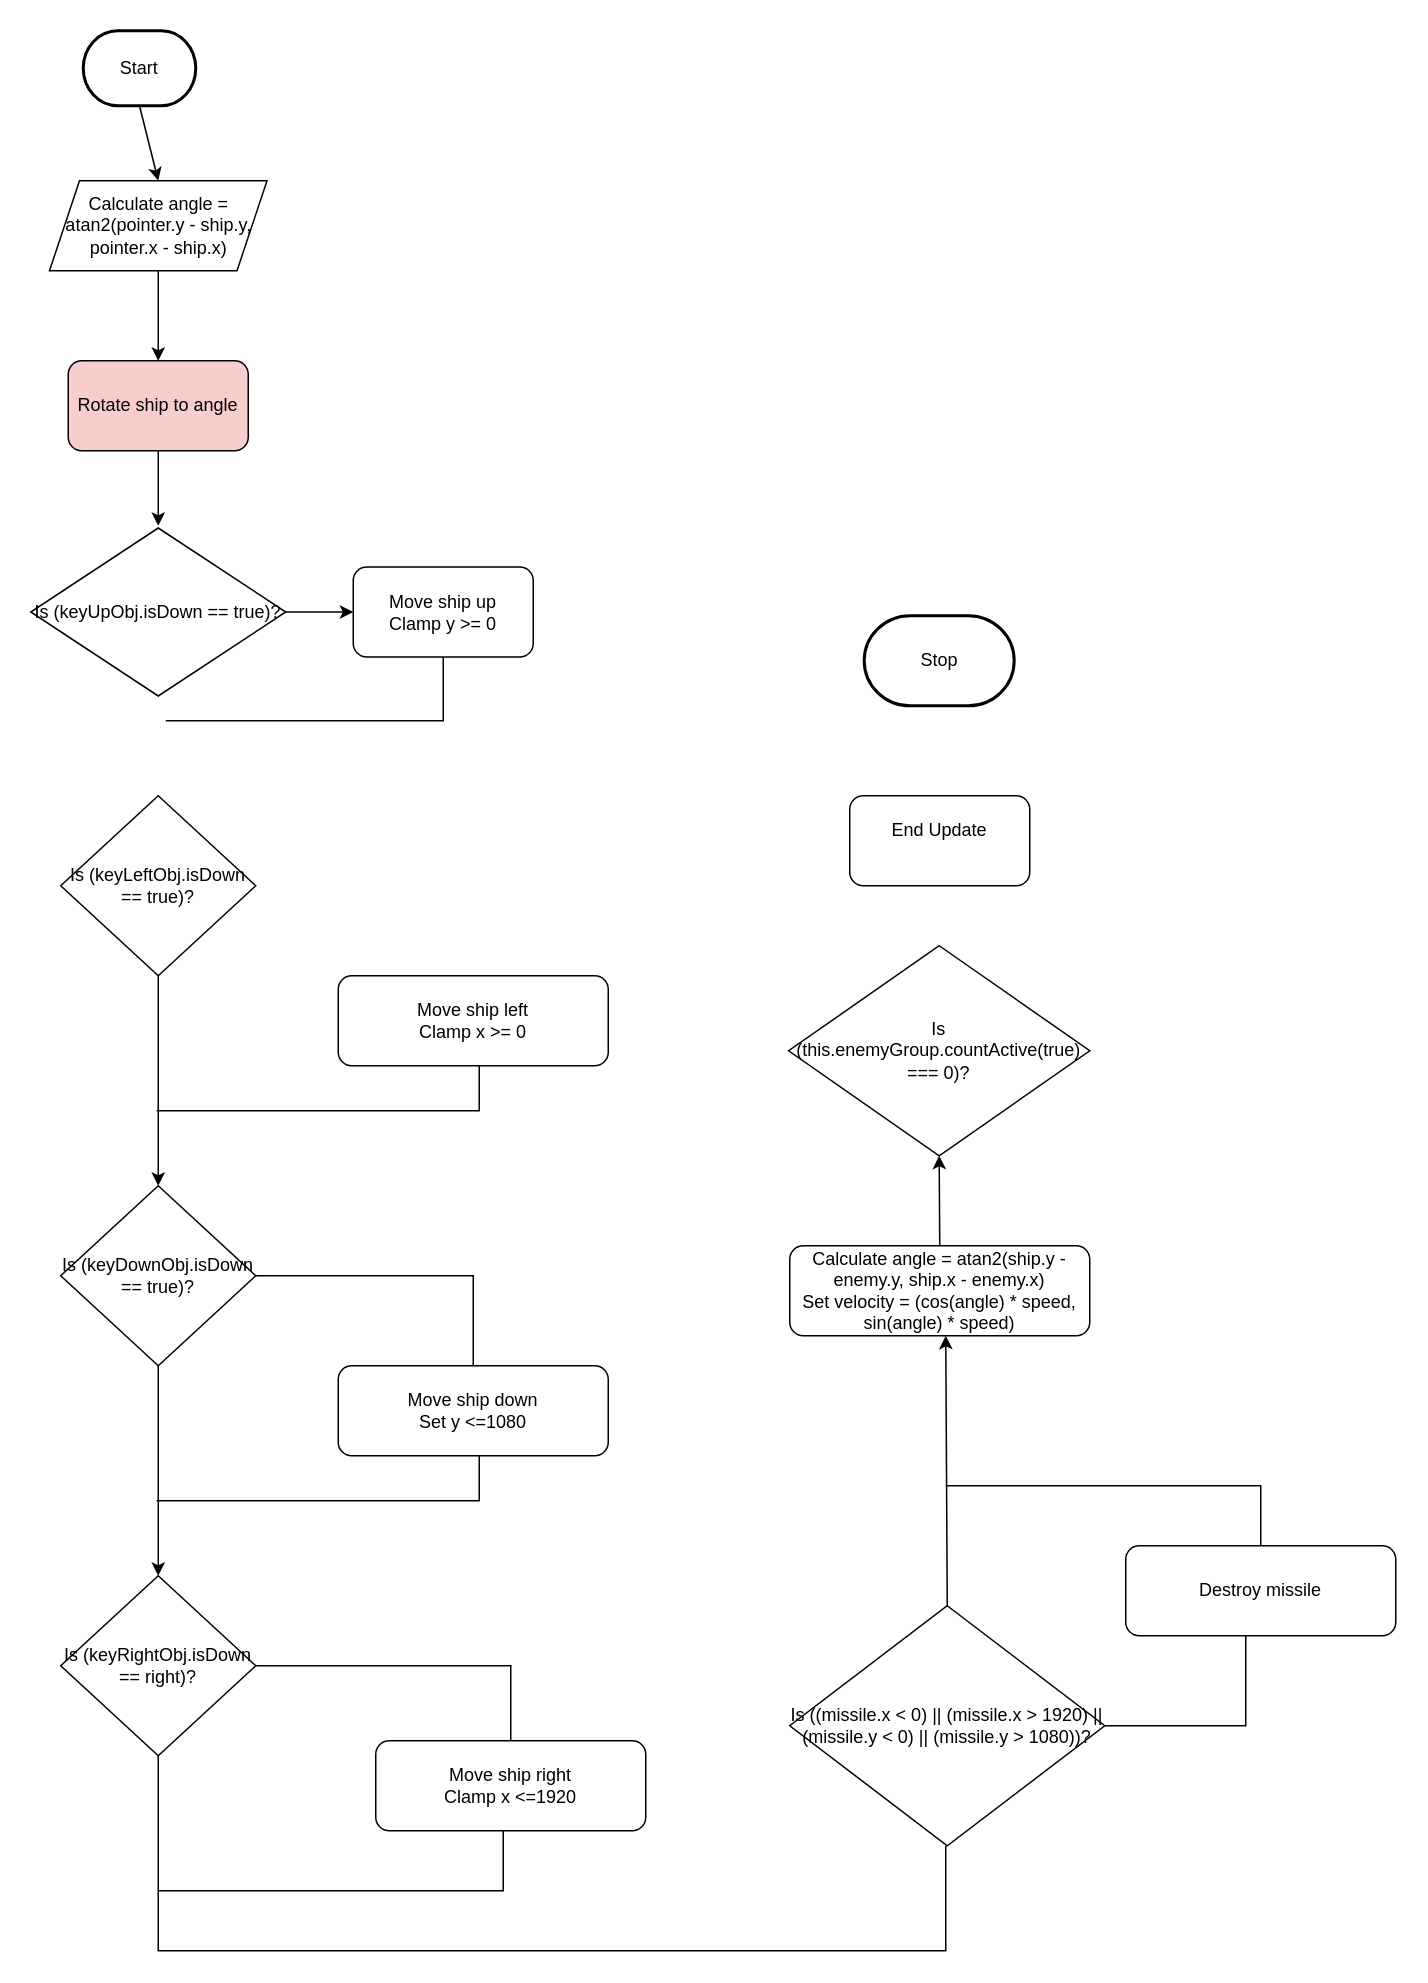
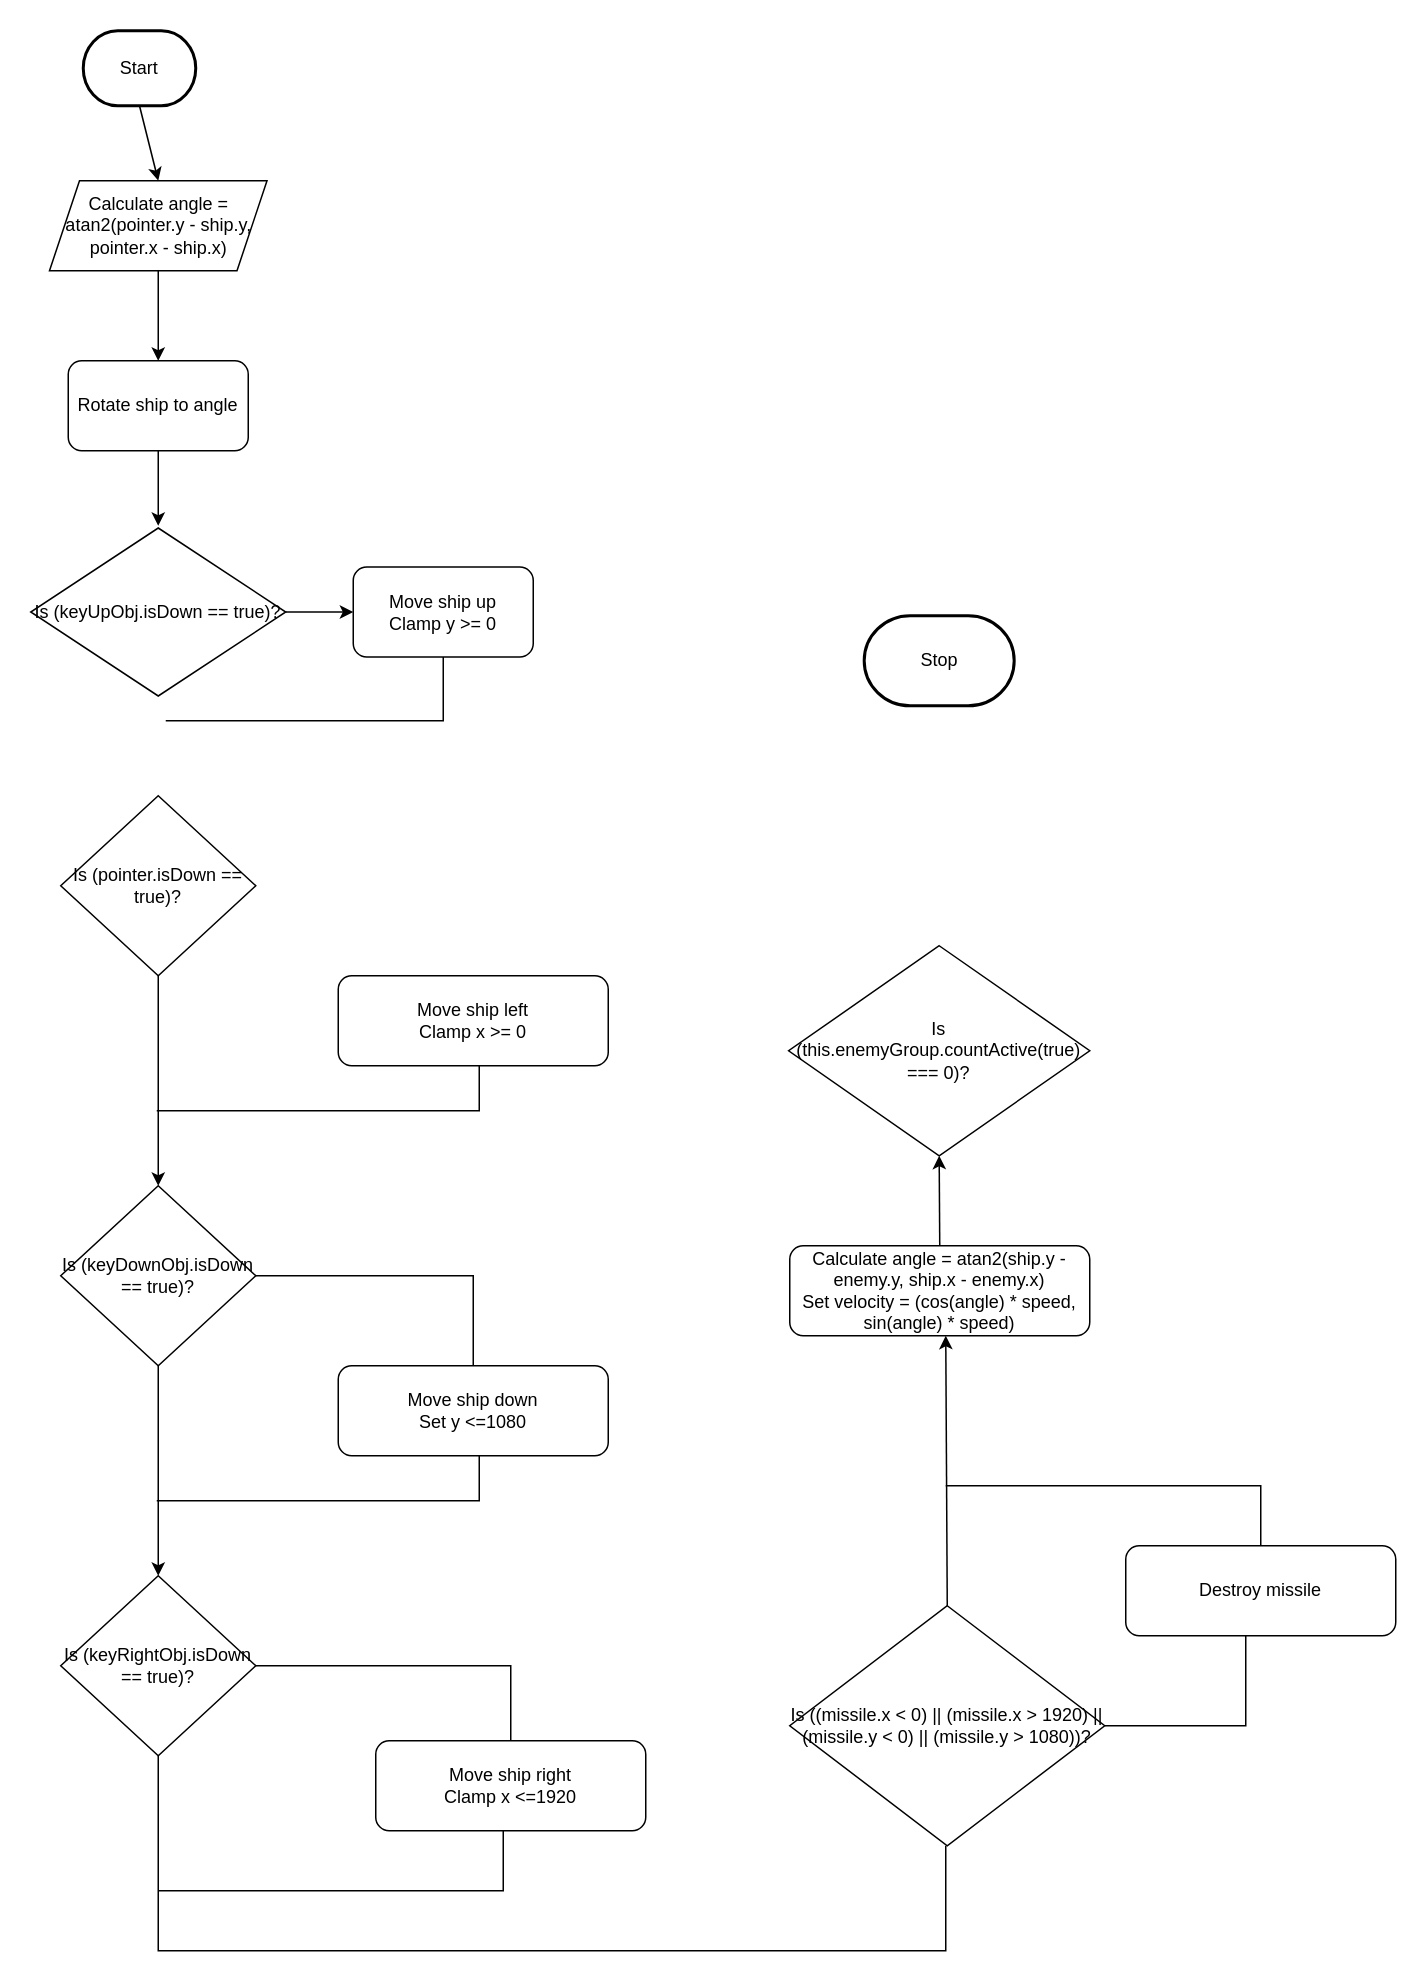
(158, 406) -> (158, 406)
(940, 841) -> none
(158, 886) -> (158, 886)
(158, 1666) -> (158, 1666)
